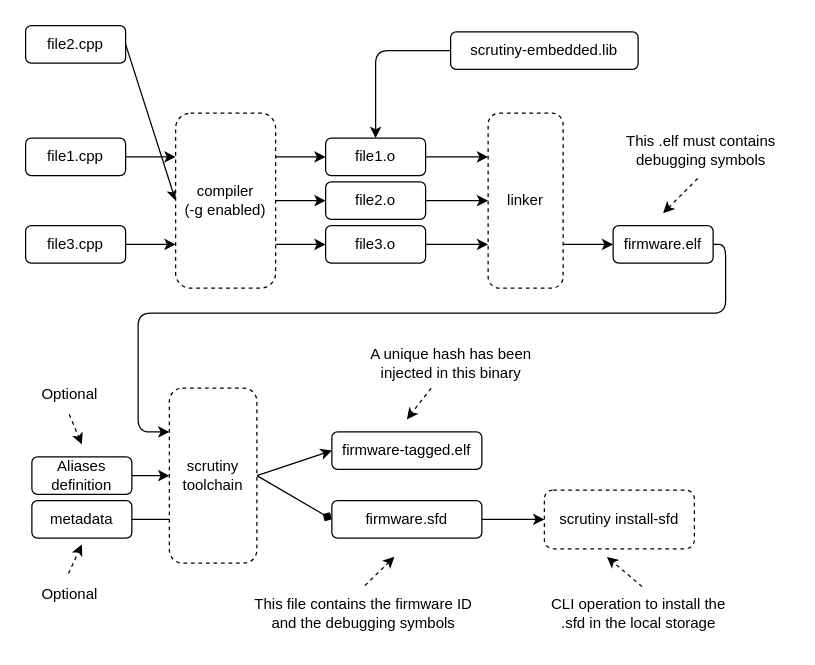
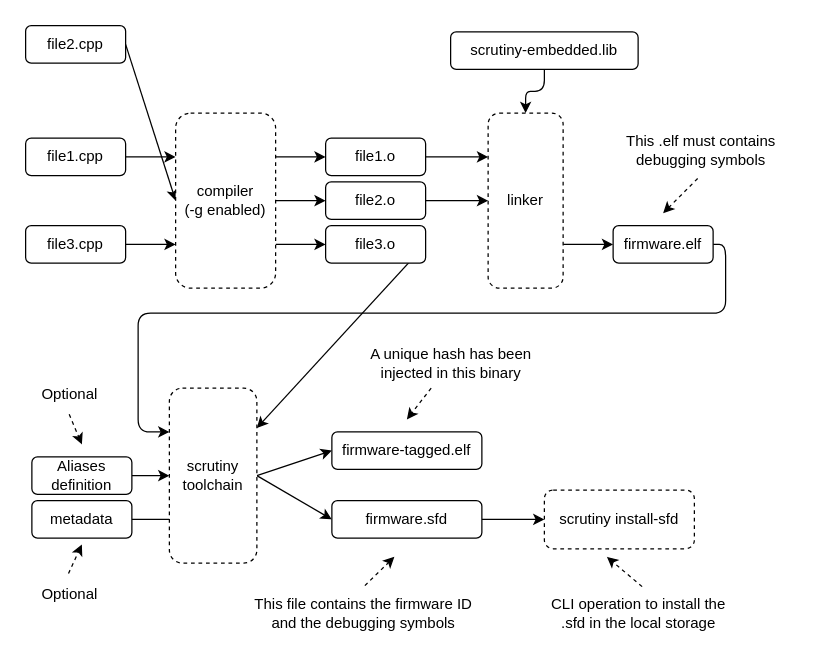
(377, 57) -> (537, 91)
(453, 244) -> (336, 342)
(323, 514) -> (323, 514)
